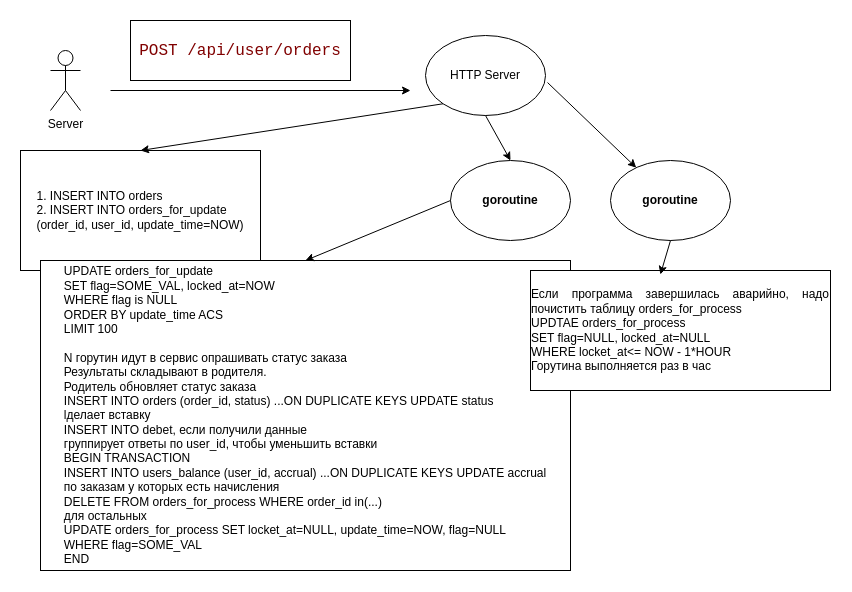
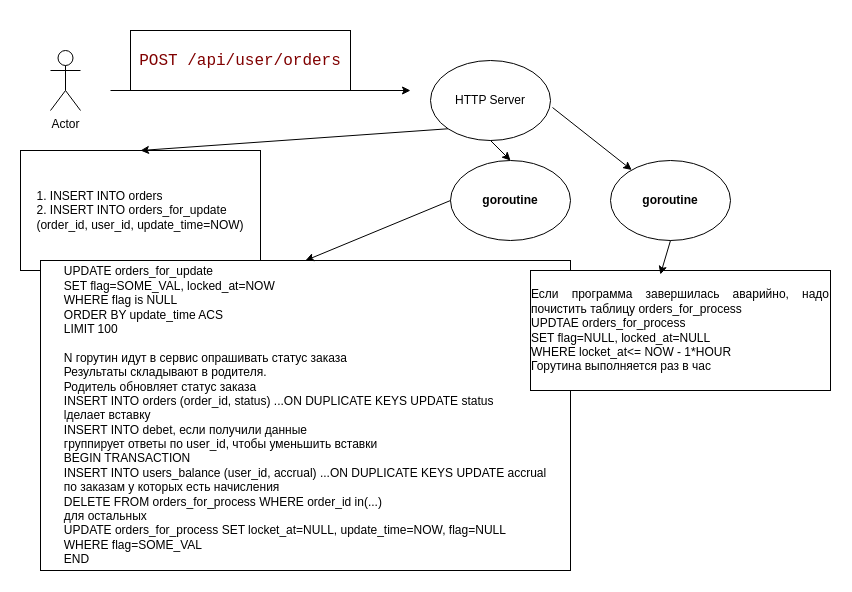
(241, 51) -> (241, 61)
(486, 76) -> (491, 101)
(66, 125) -> (66, 125)
